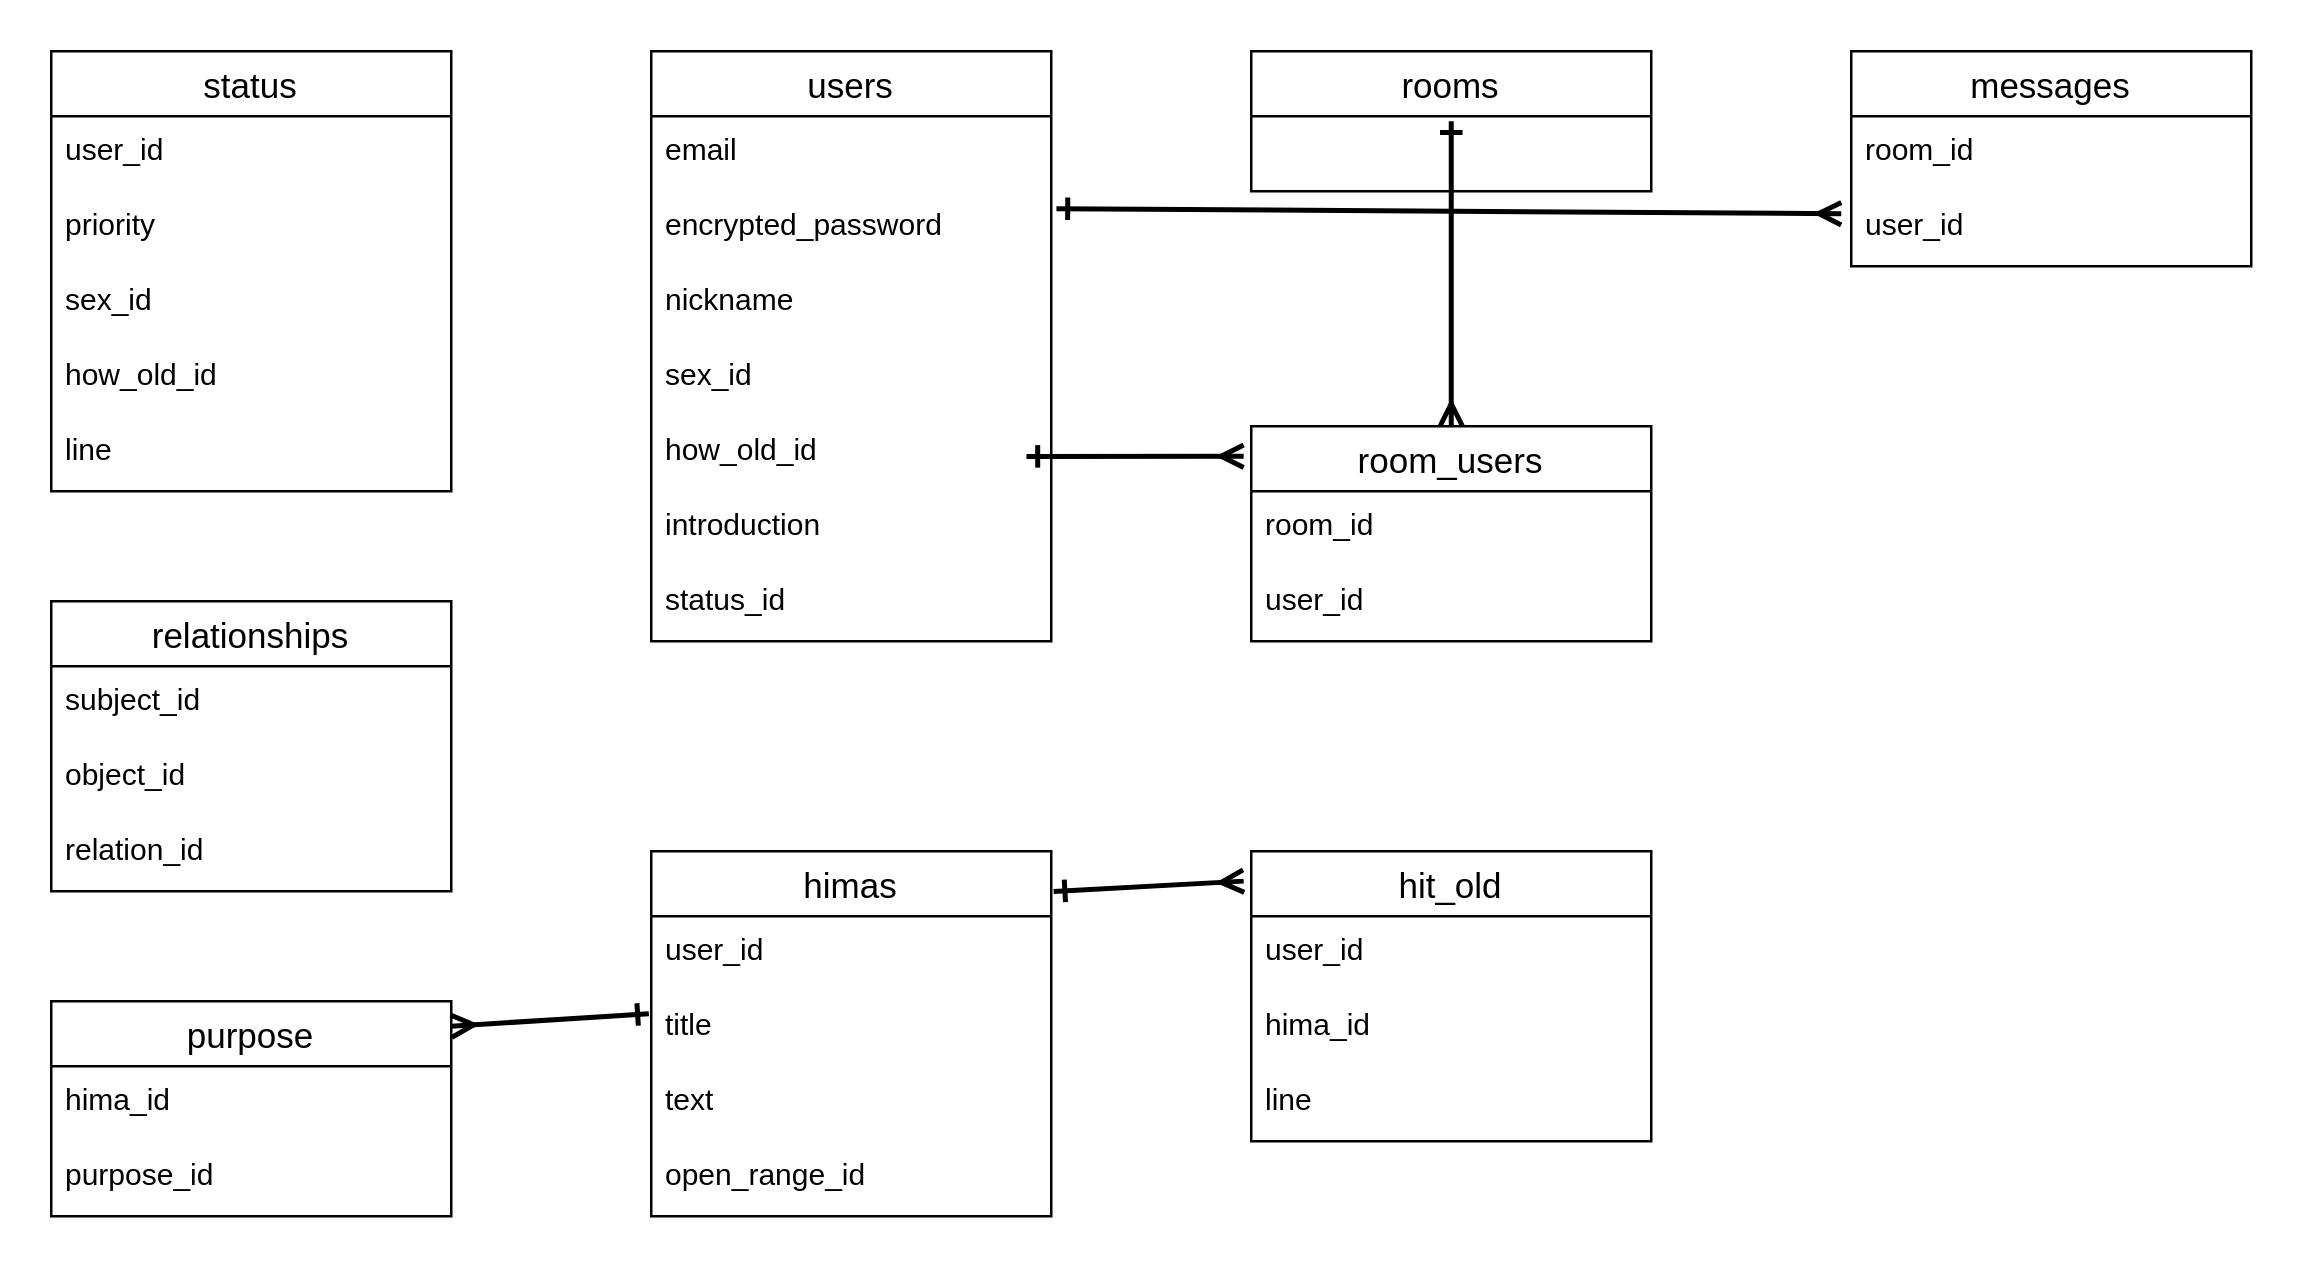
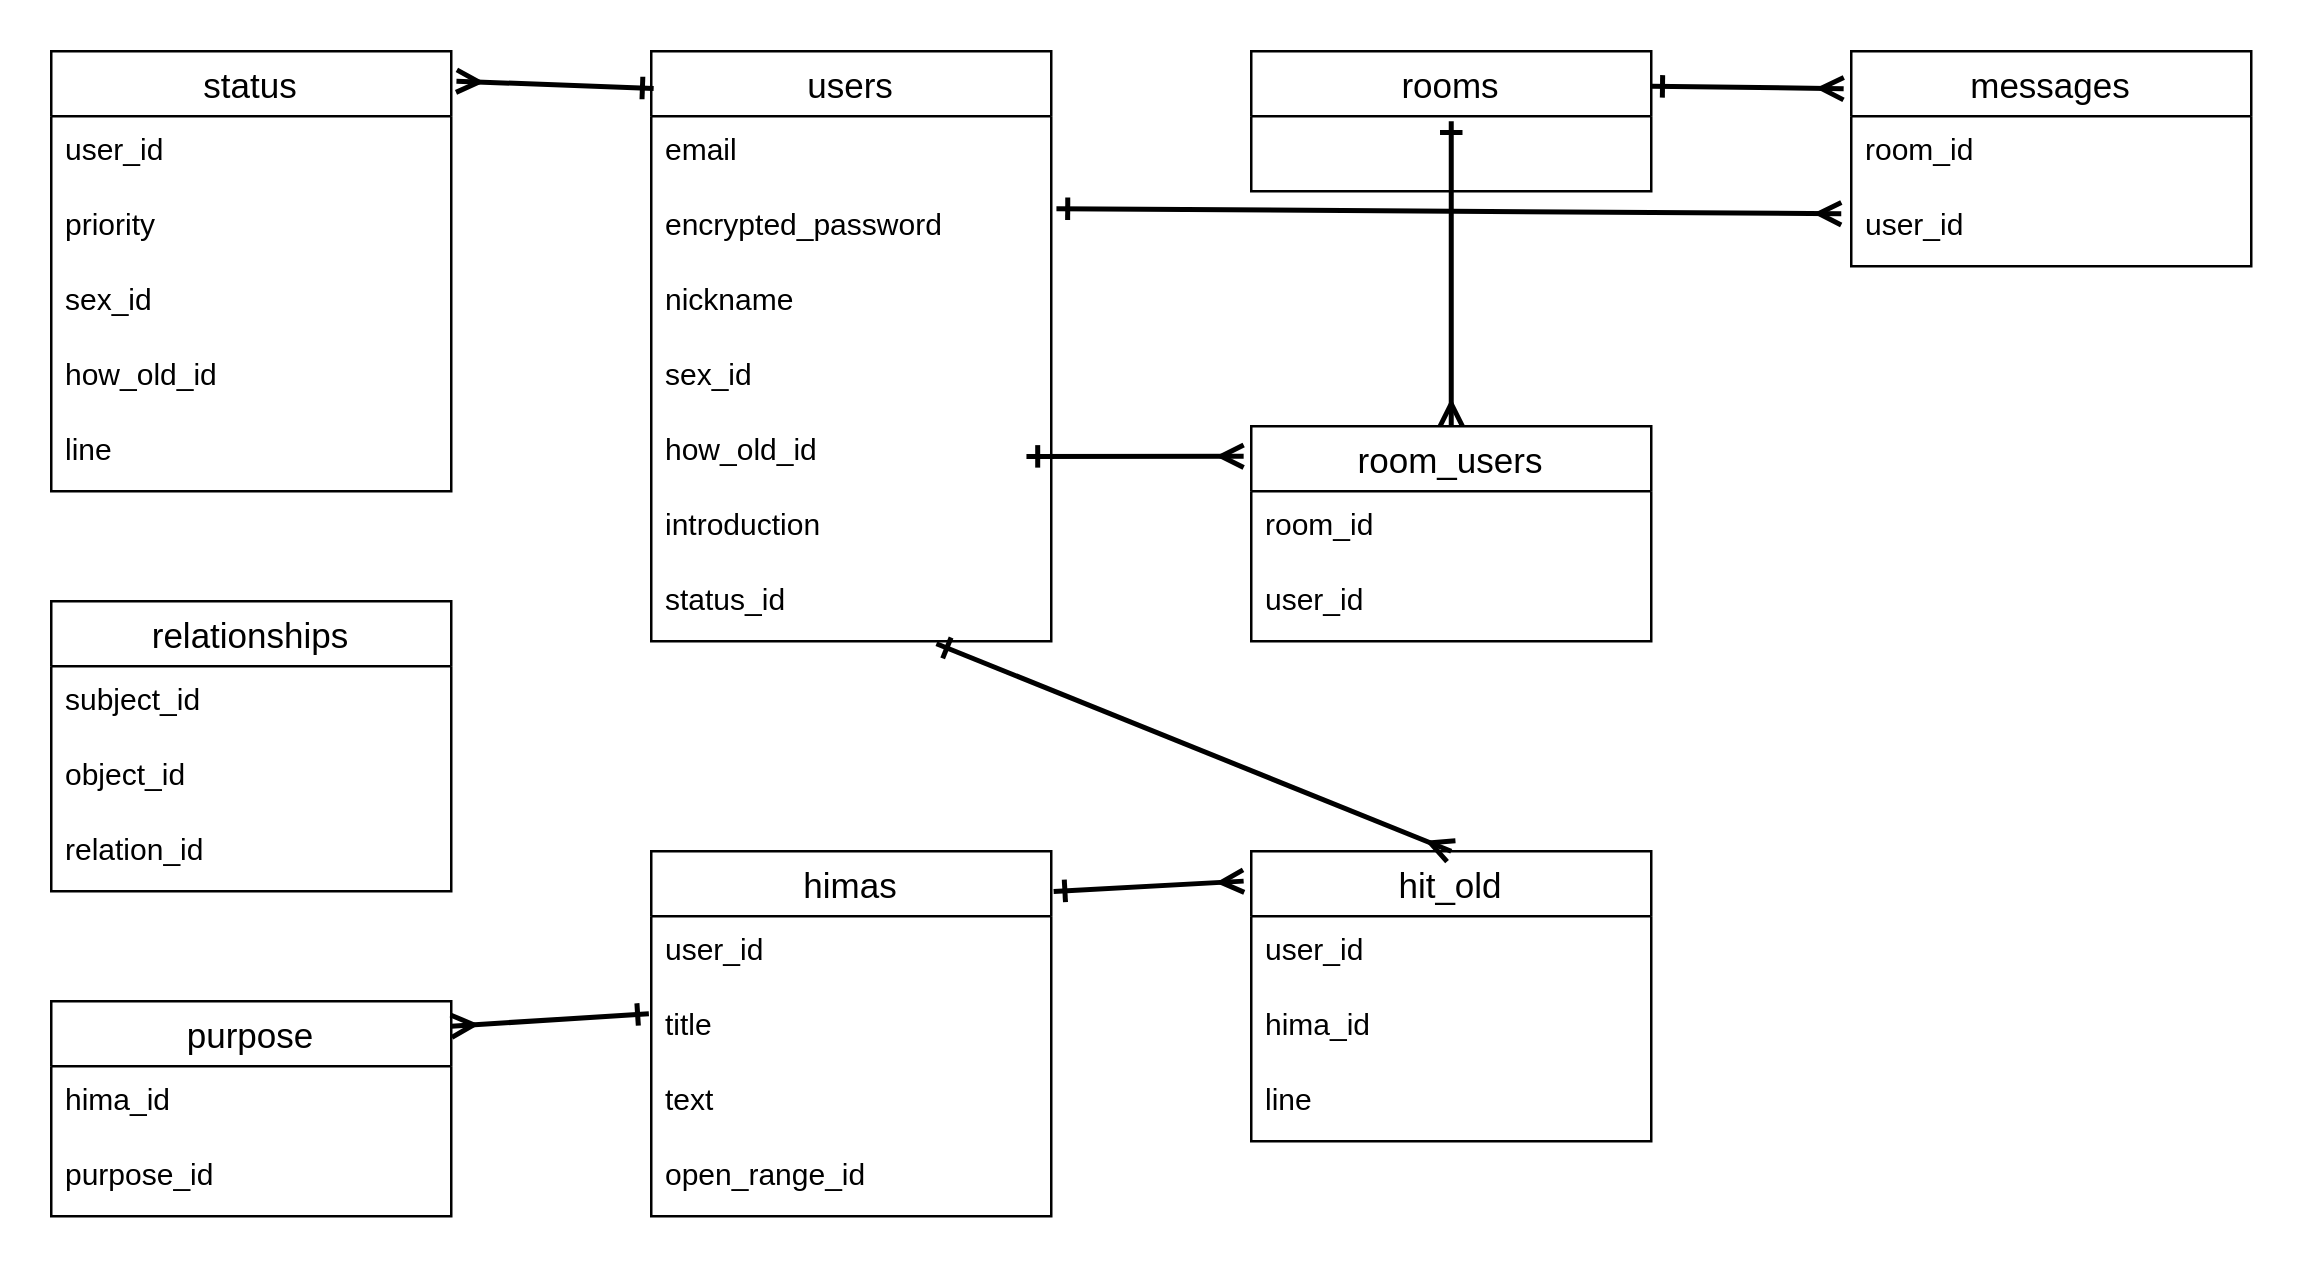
none -> (555, 85)
none -> (1747, 87)
none -> (1196, 748)
